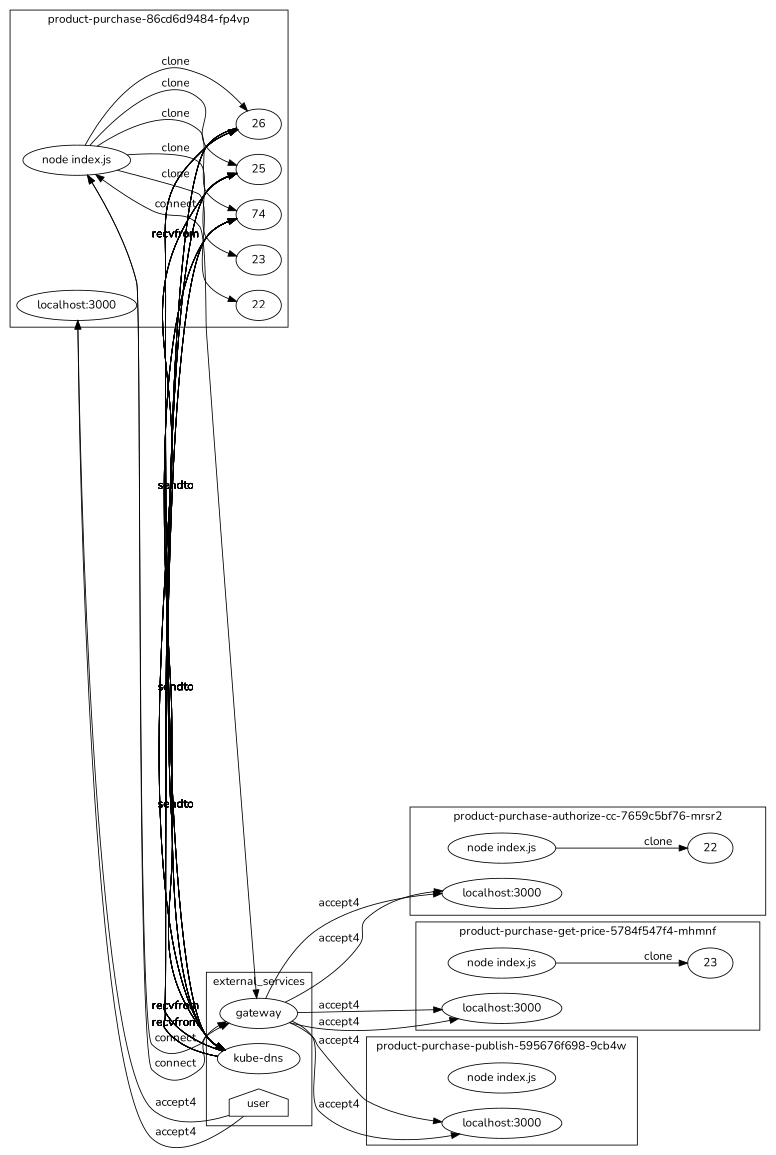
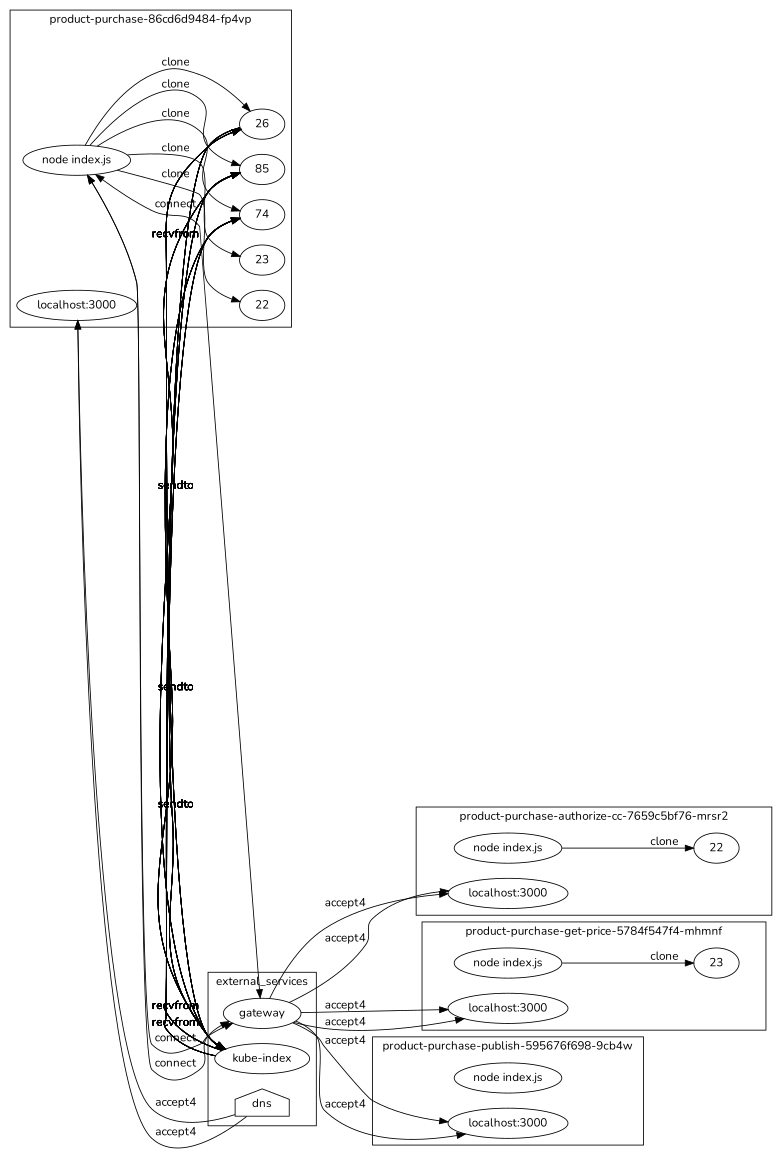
(259, 169) -> (262, 169)
(259, 1059) -> (262, 1059)
(259, 1104) -> (262, 1104)
